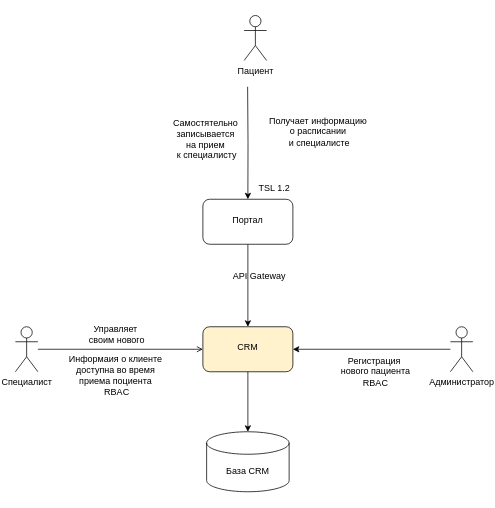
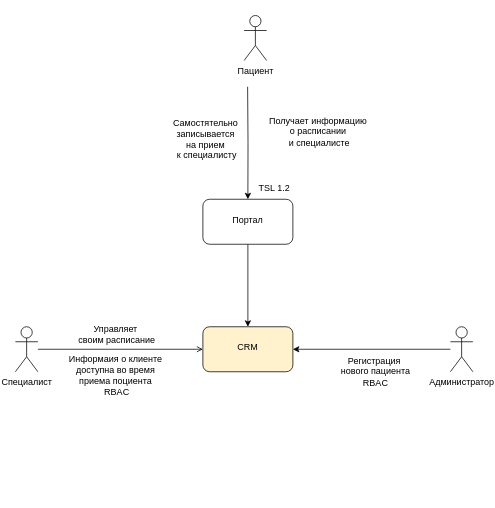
(259, 276) -> none
(117, 334) -> (117, 334)
(248, 425) -> none
(248, 462) -> none
